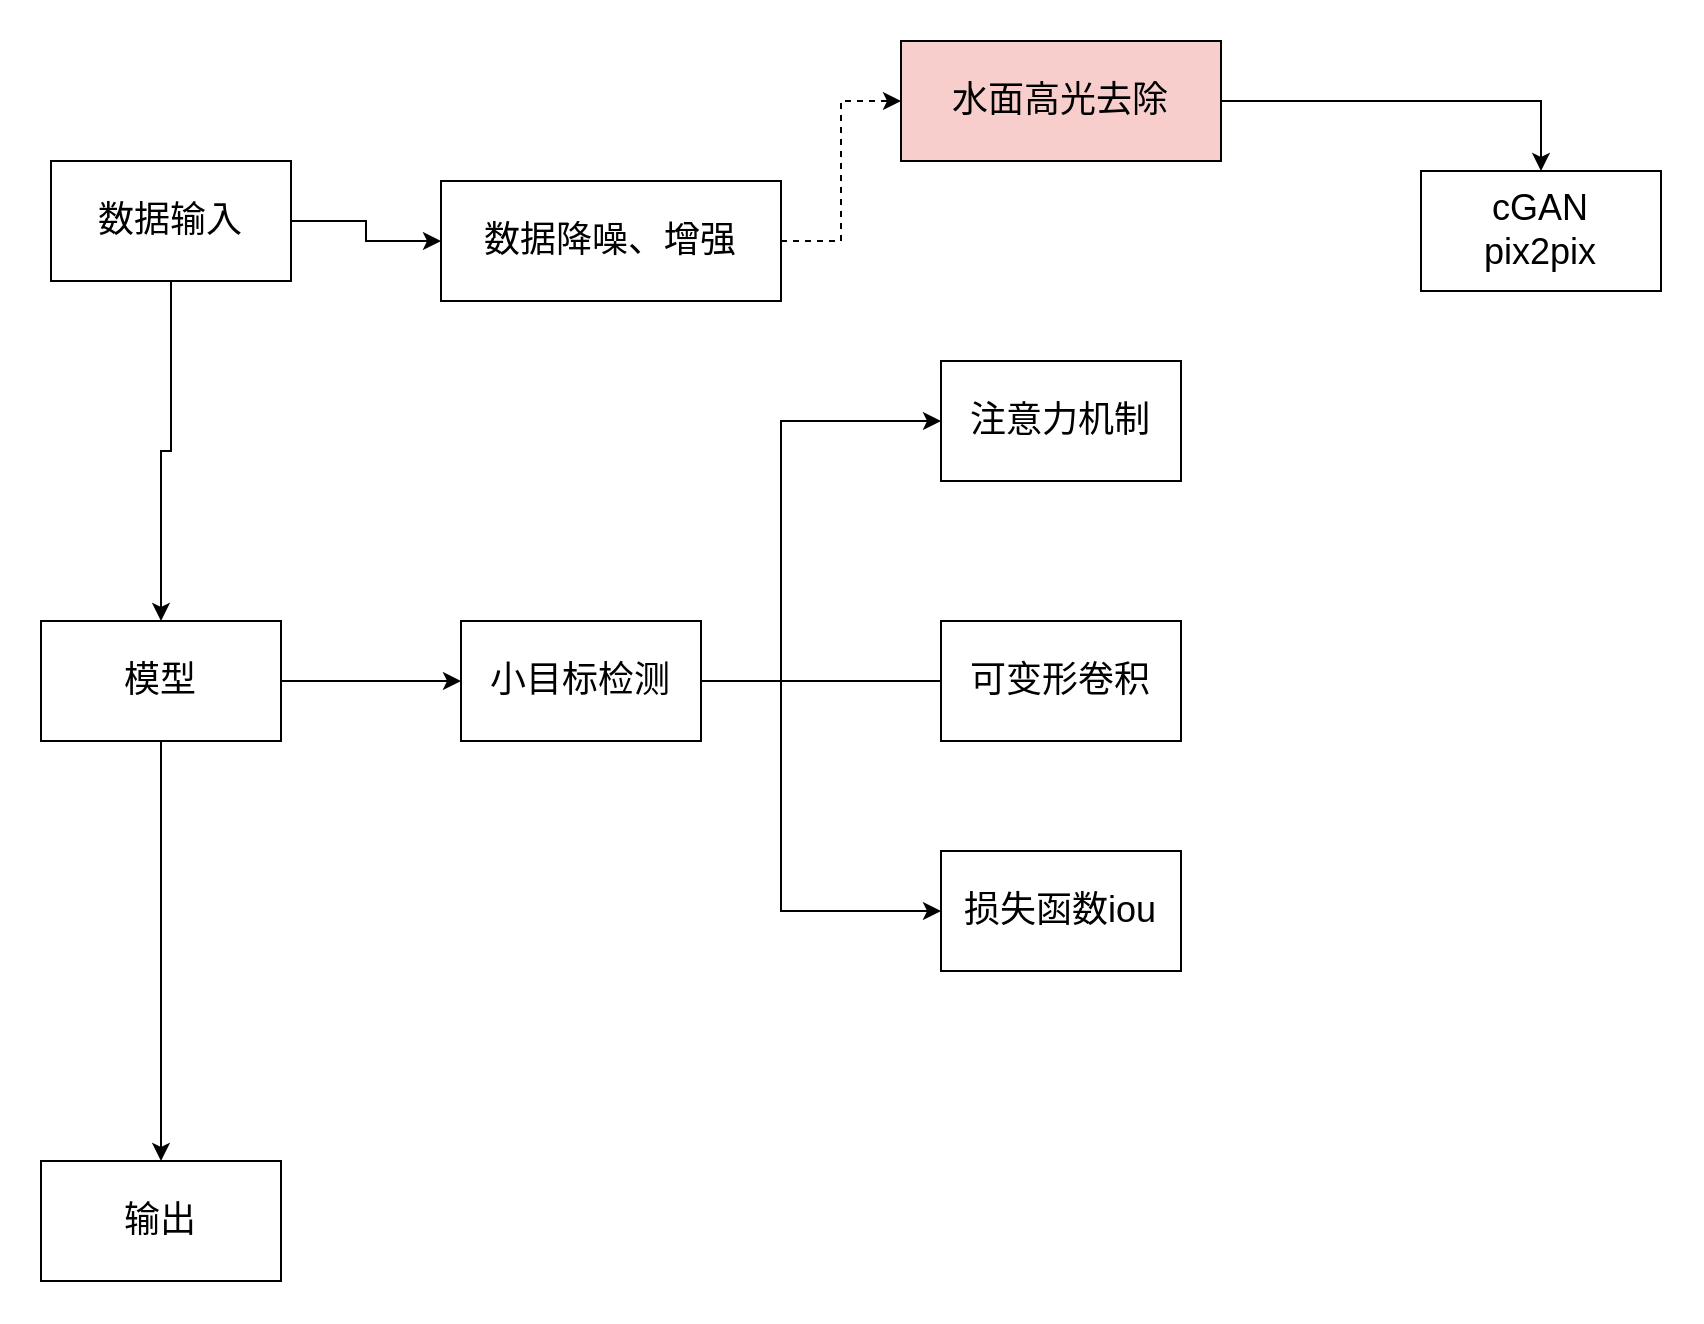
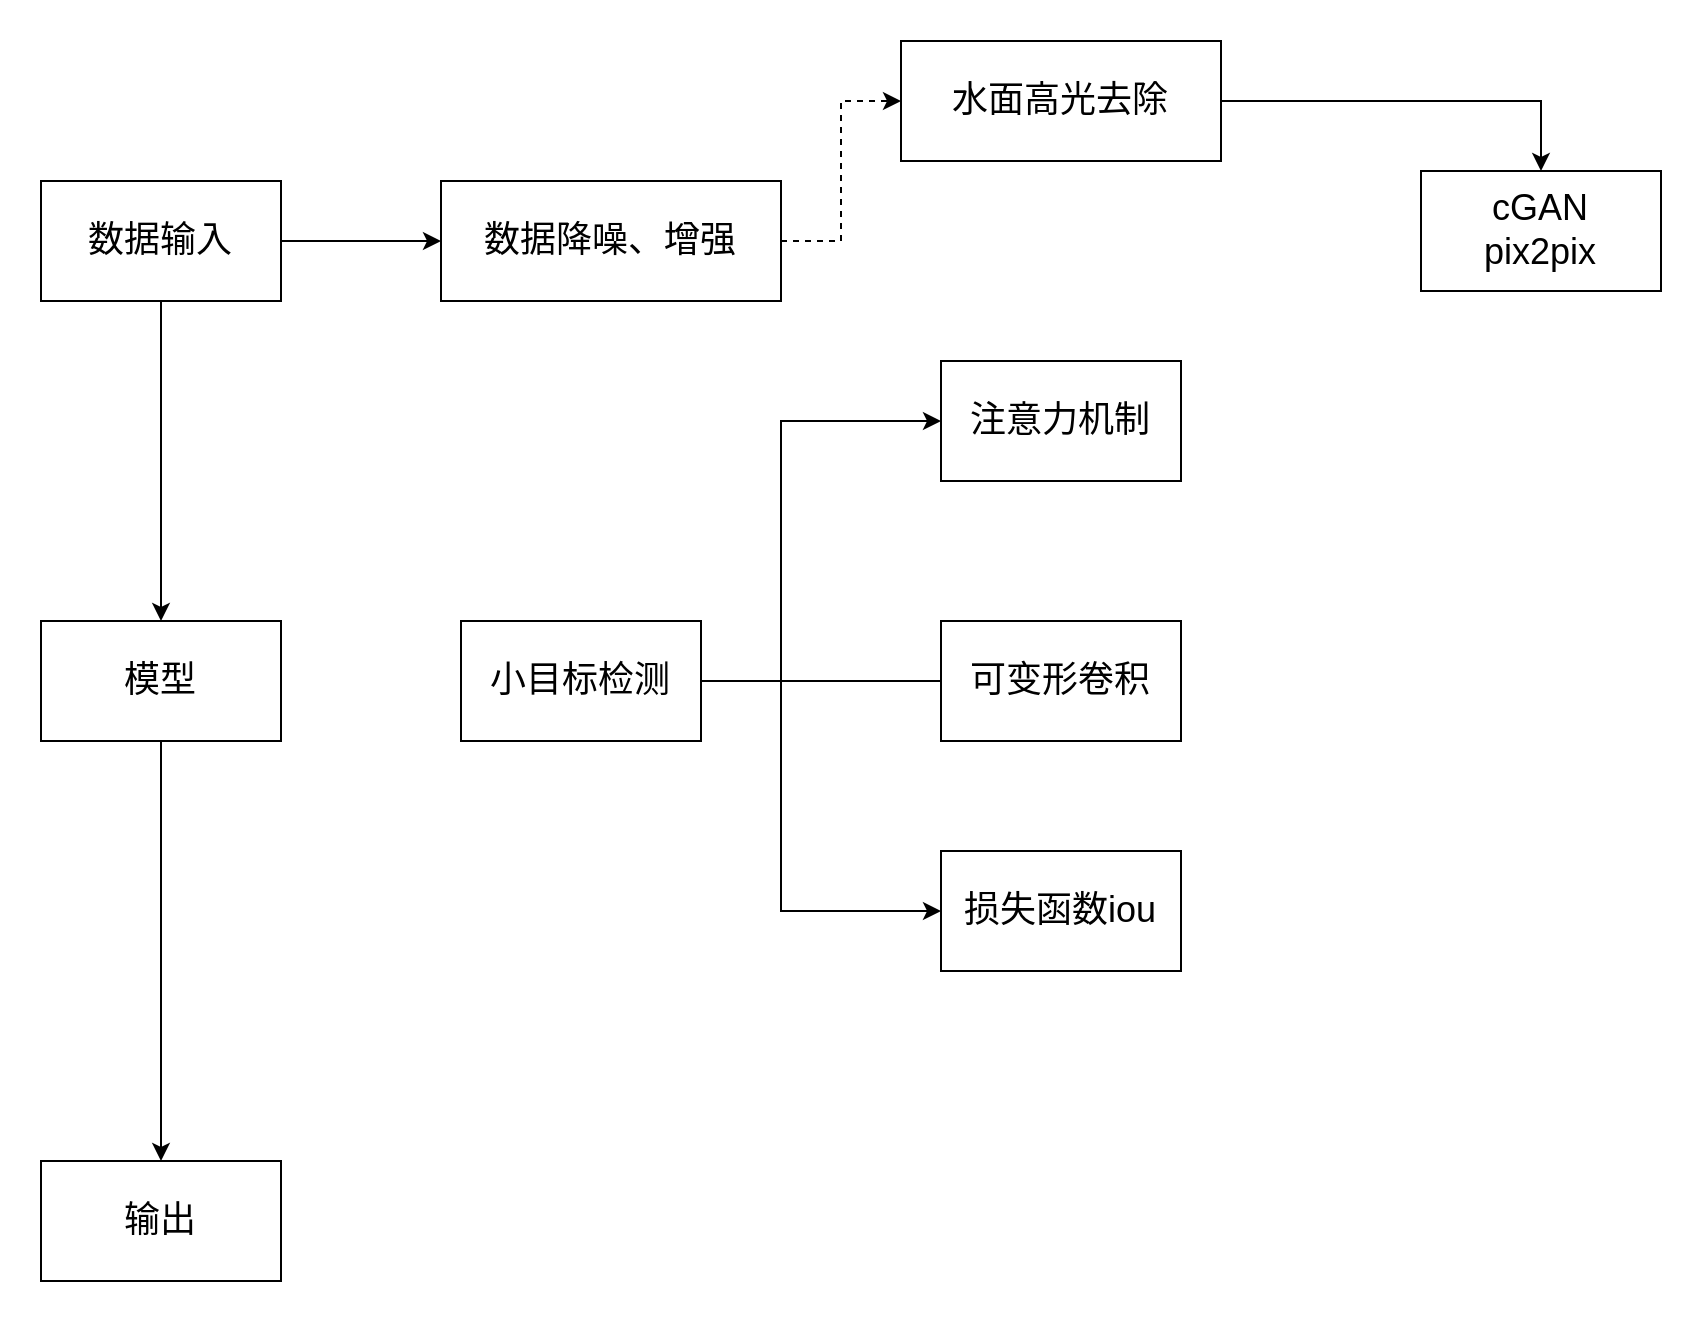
(1061, 101) -> (1061, 101)
(171, 221) -> (161, 241)
(364, 681) -> none
